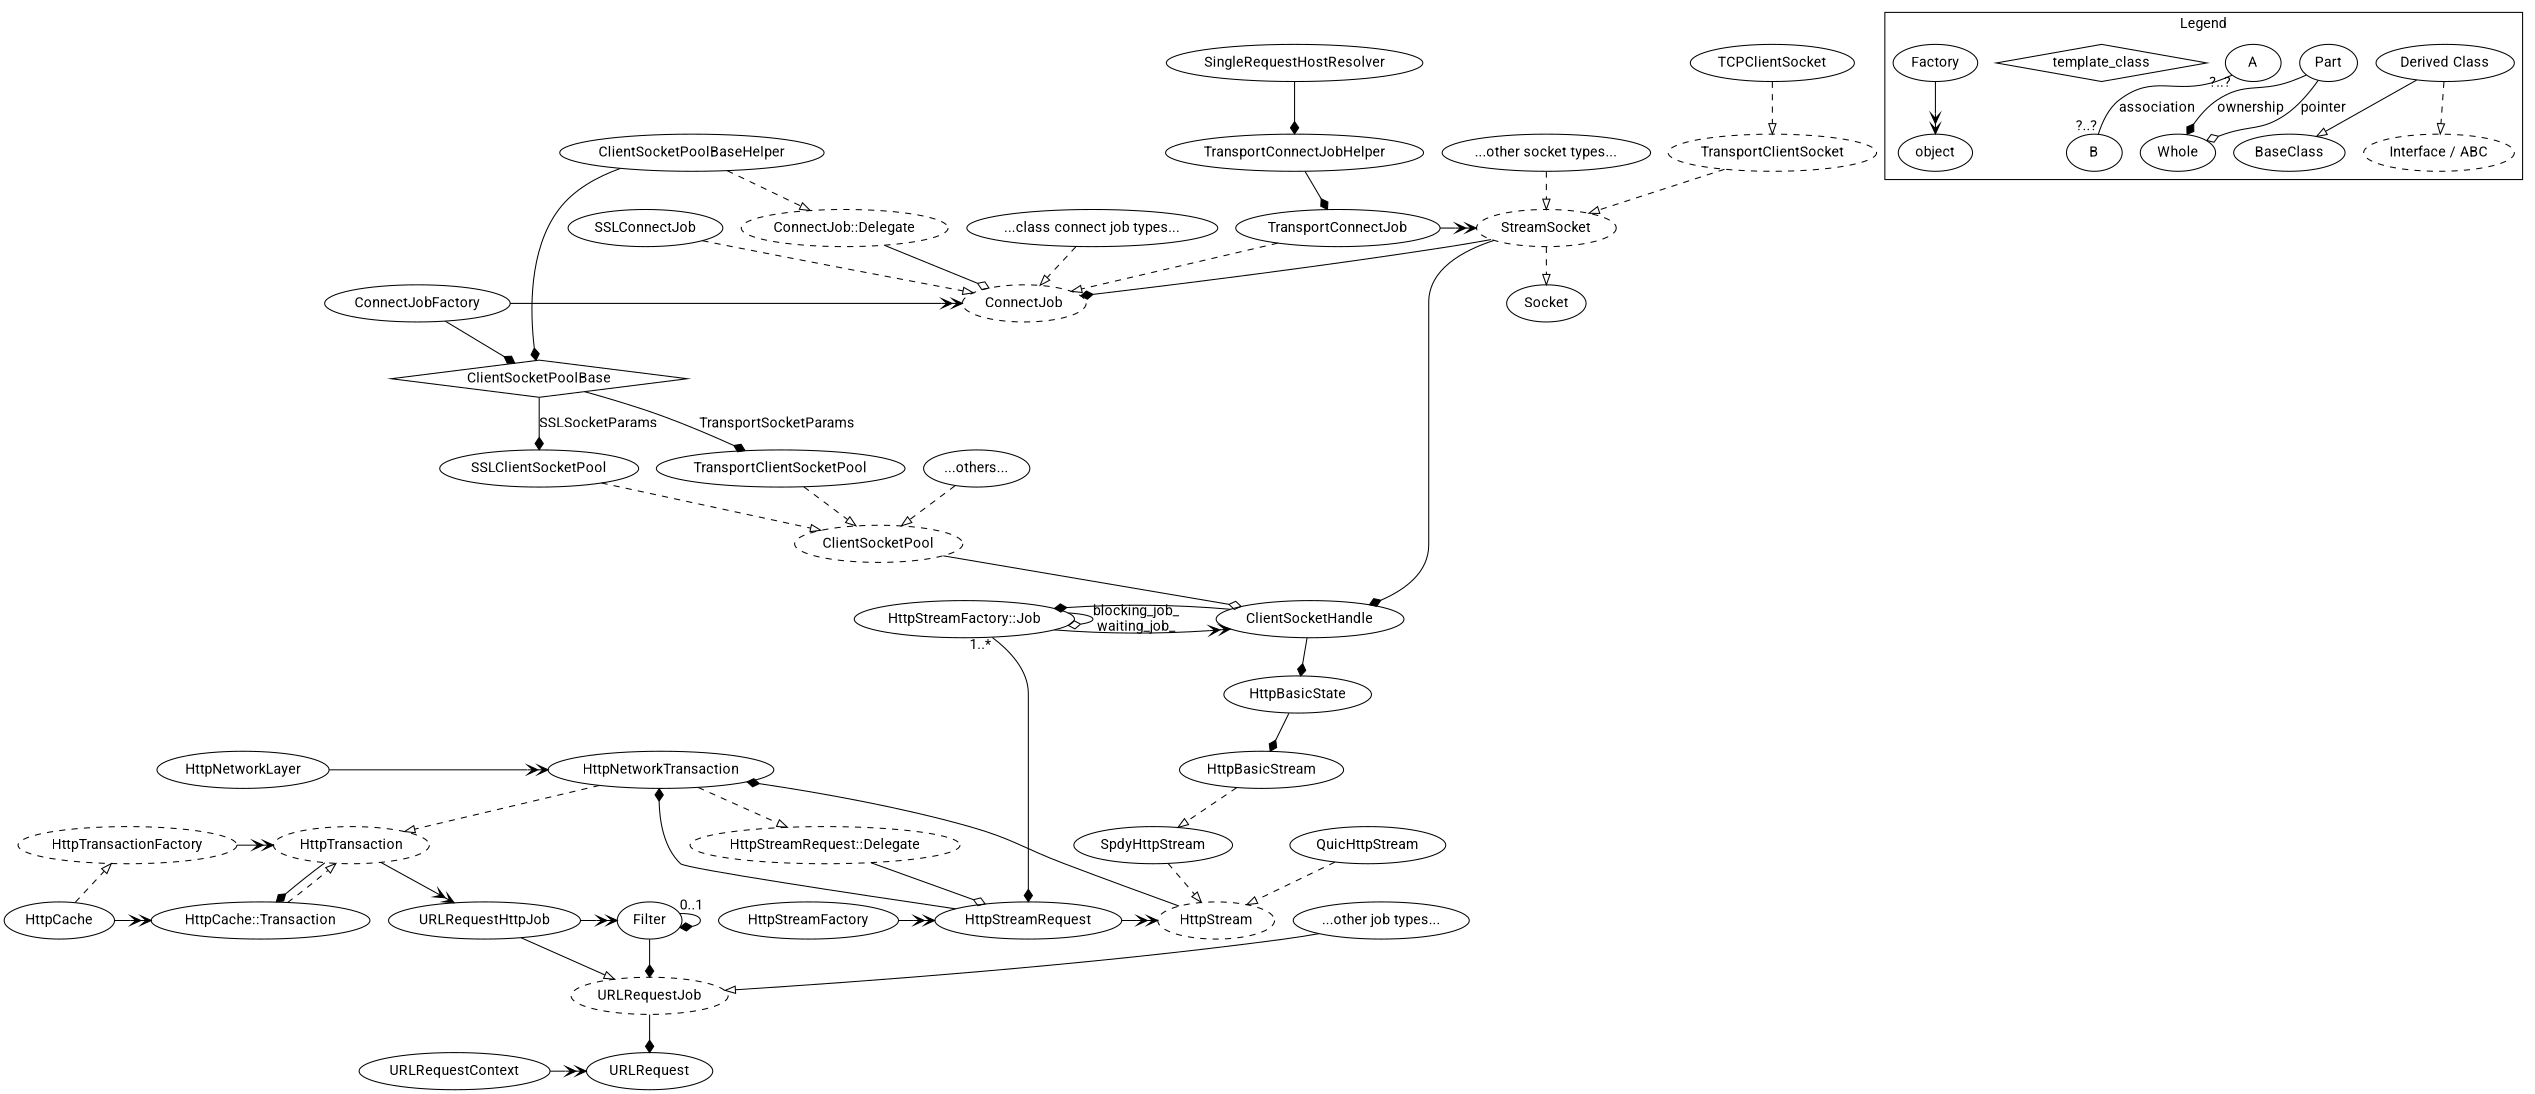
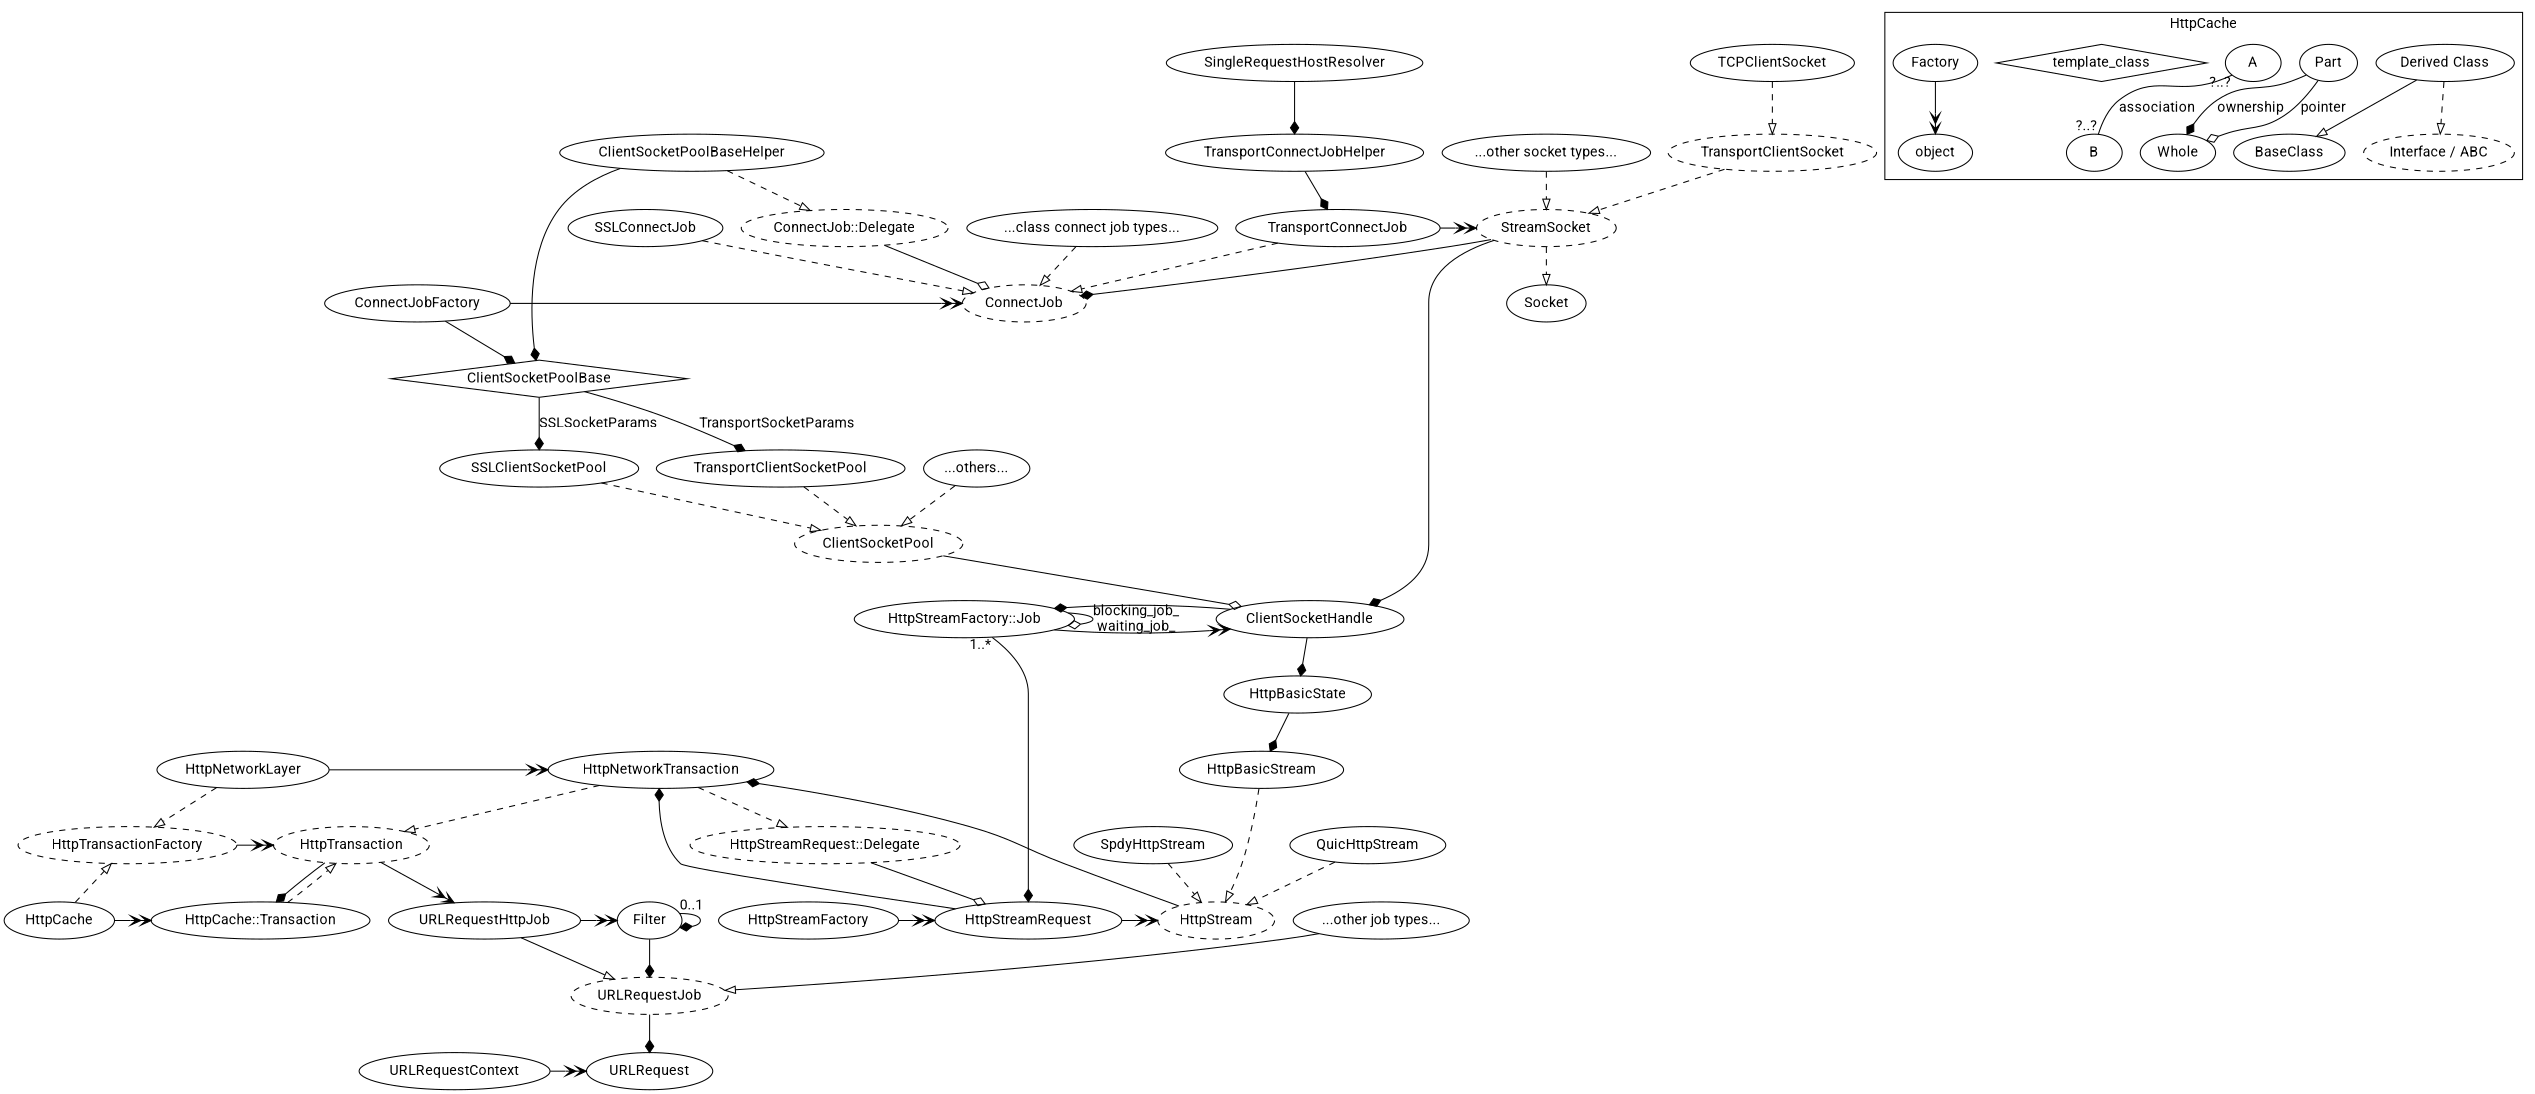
(2204, 24) -> (2204, 24)
none -> (190, 805)
(1212, 805) -> (1248, 842)
